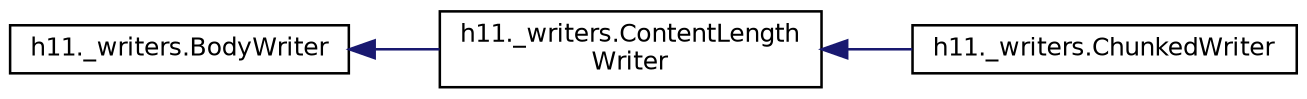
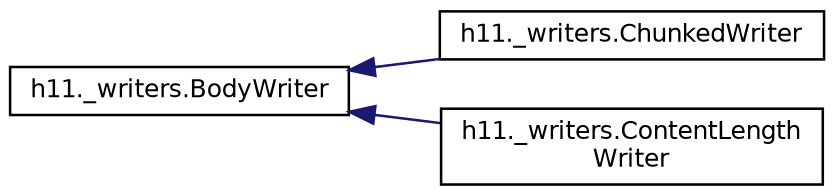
(880, 49) -> (407, 63)
